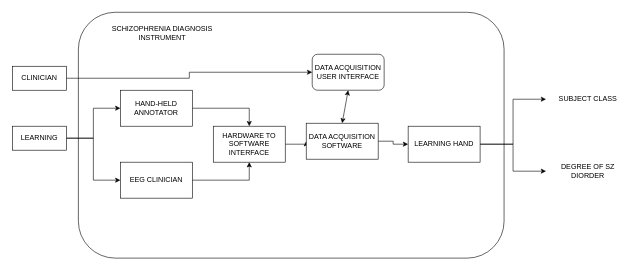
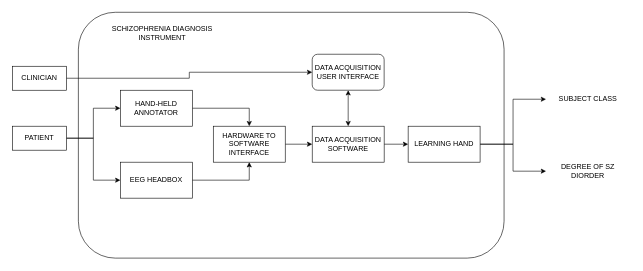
(39, 138) -> (39, 138)
(342, 141) -> (348, 144)
(156, 180) -> (156, 180)
